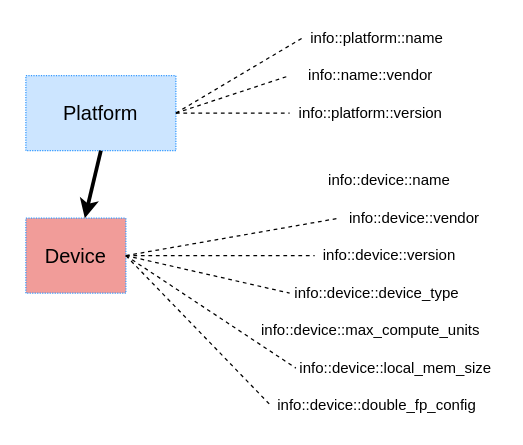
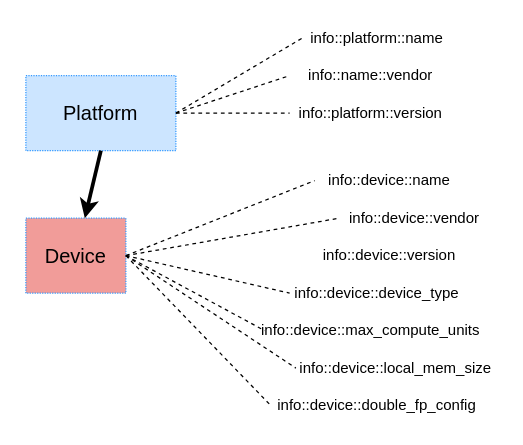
none -> (224, 216)
(224, 256) -> none
none -> (202, 297)
